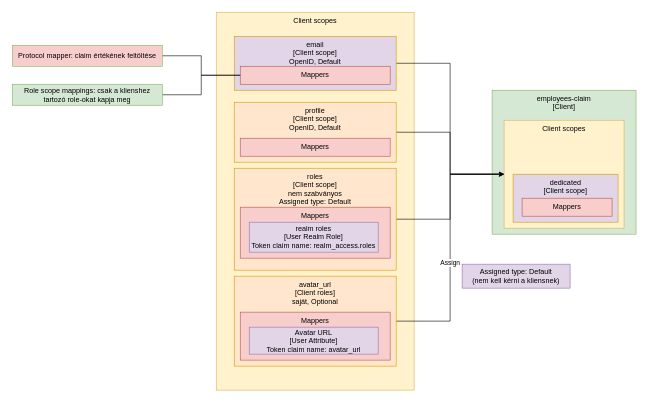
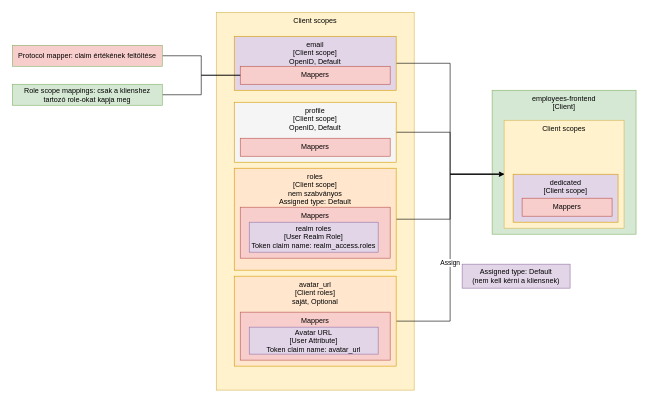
(564, 103) -> (564, 103)
(315, 132) -> (315, 132)
